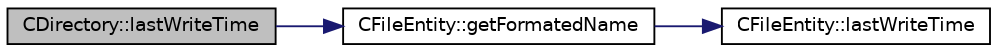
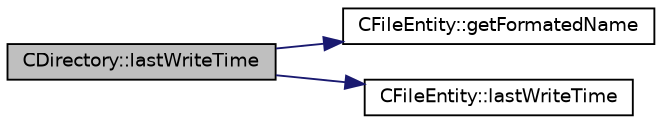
(679, 26) -> (311, 79)
